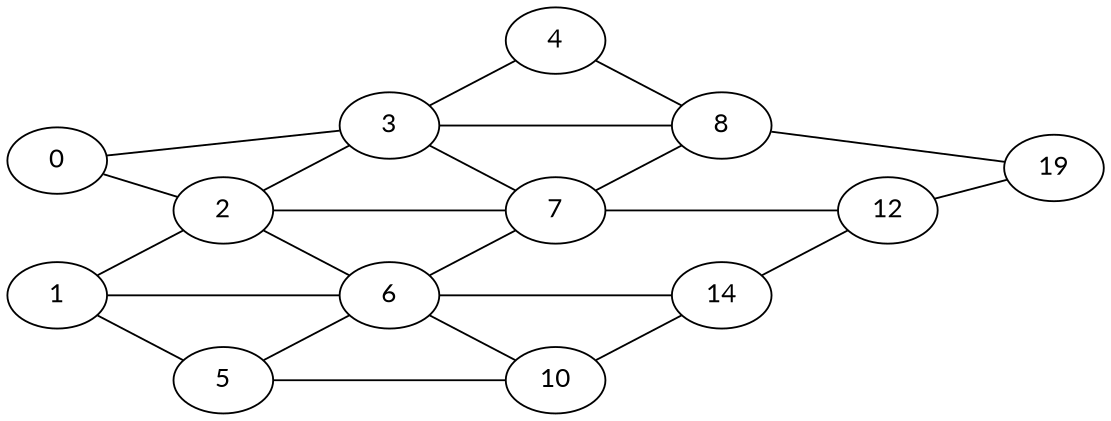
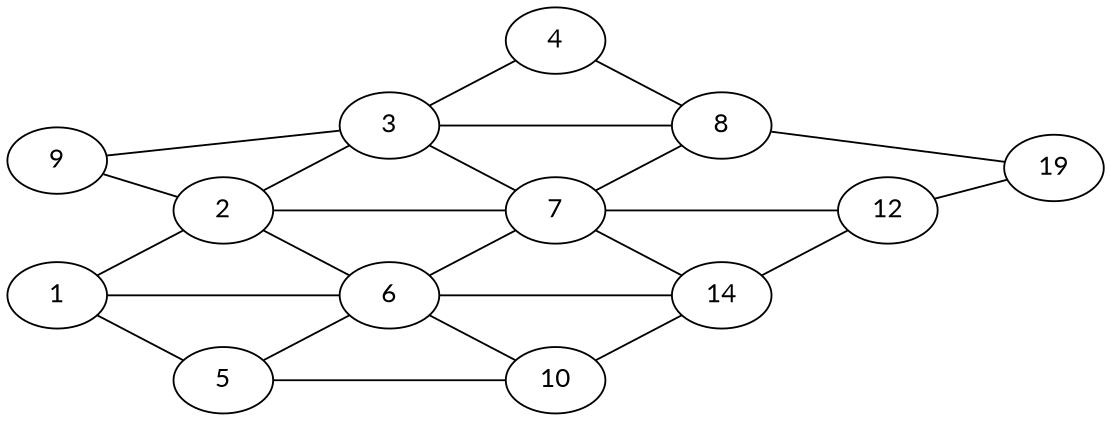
(57, 161) -> (57, 161)
none -> (639, 253)
